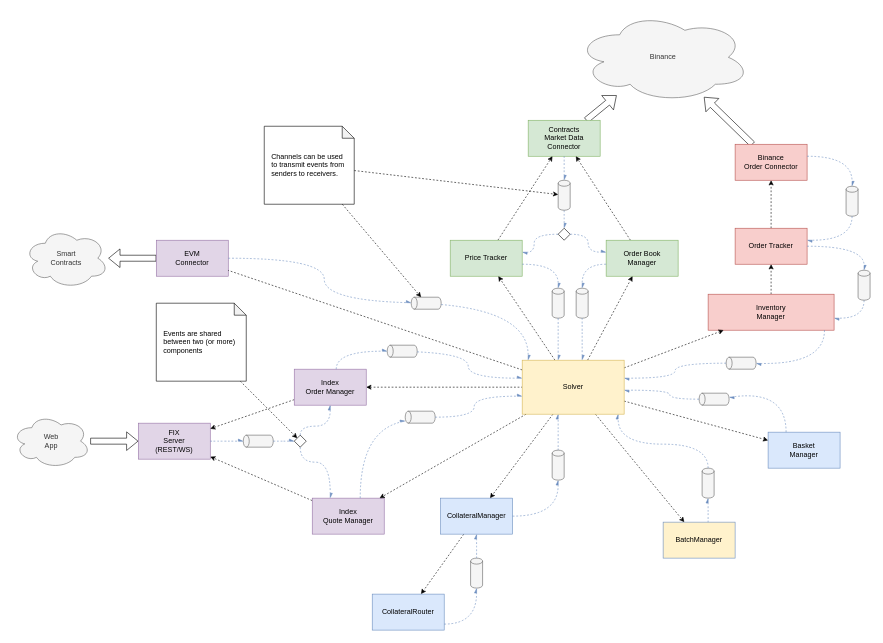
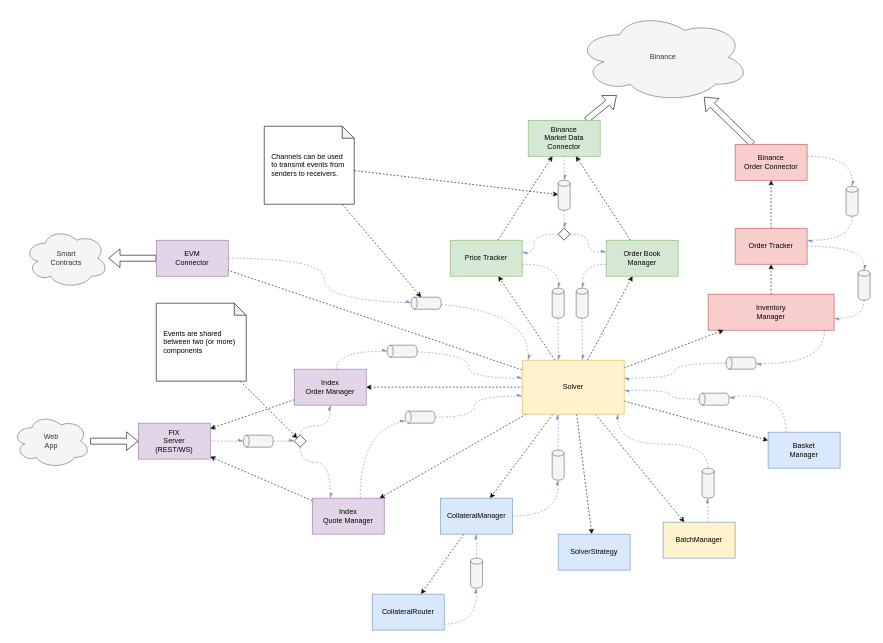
(564, 138) -> (564, 138)
none -> (589, 514)
none -> (594, 552)
